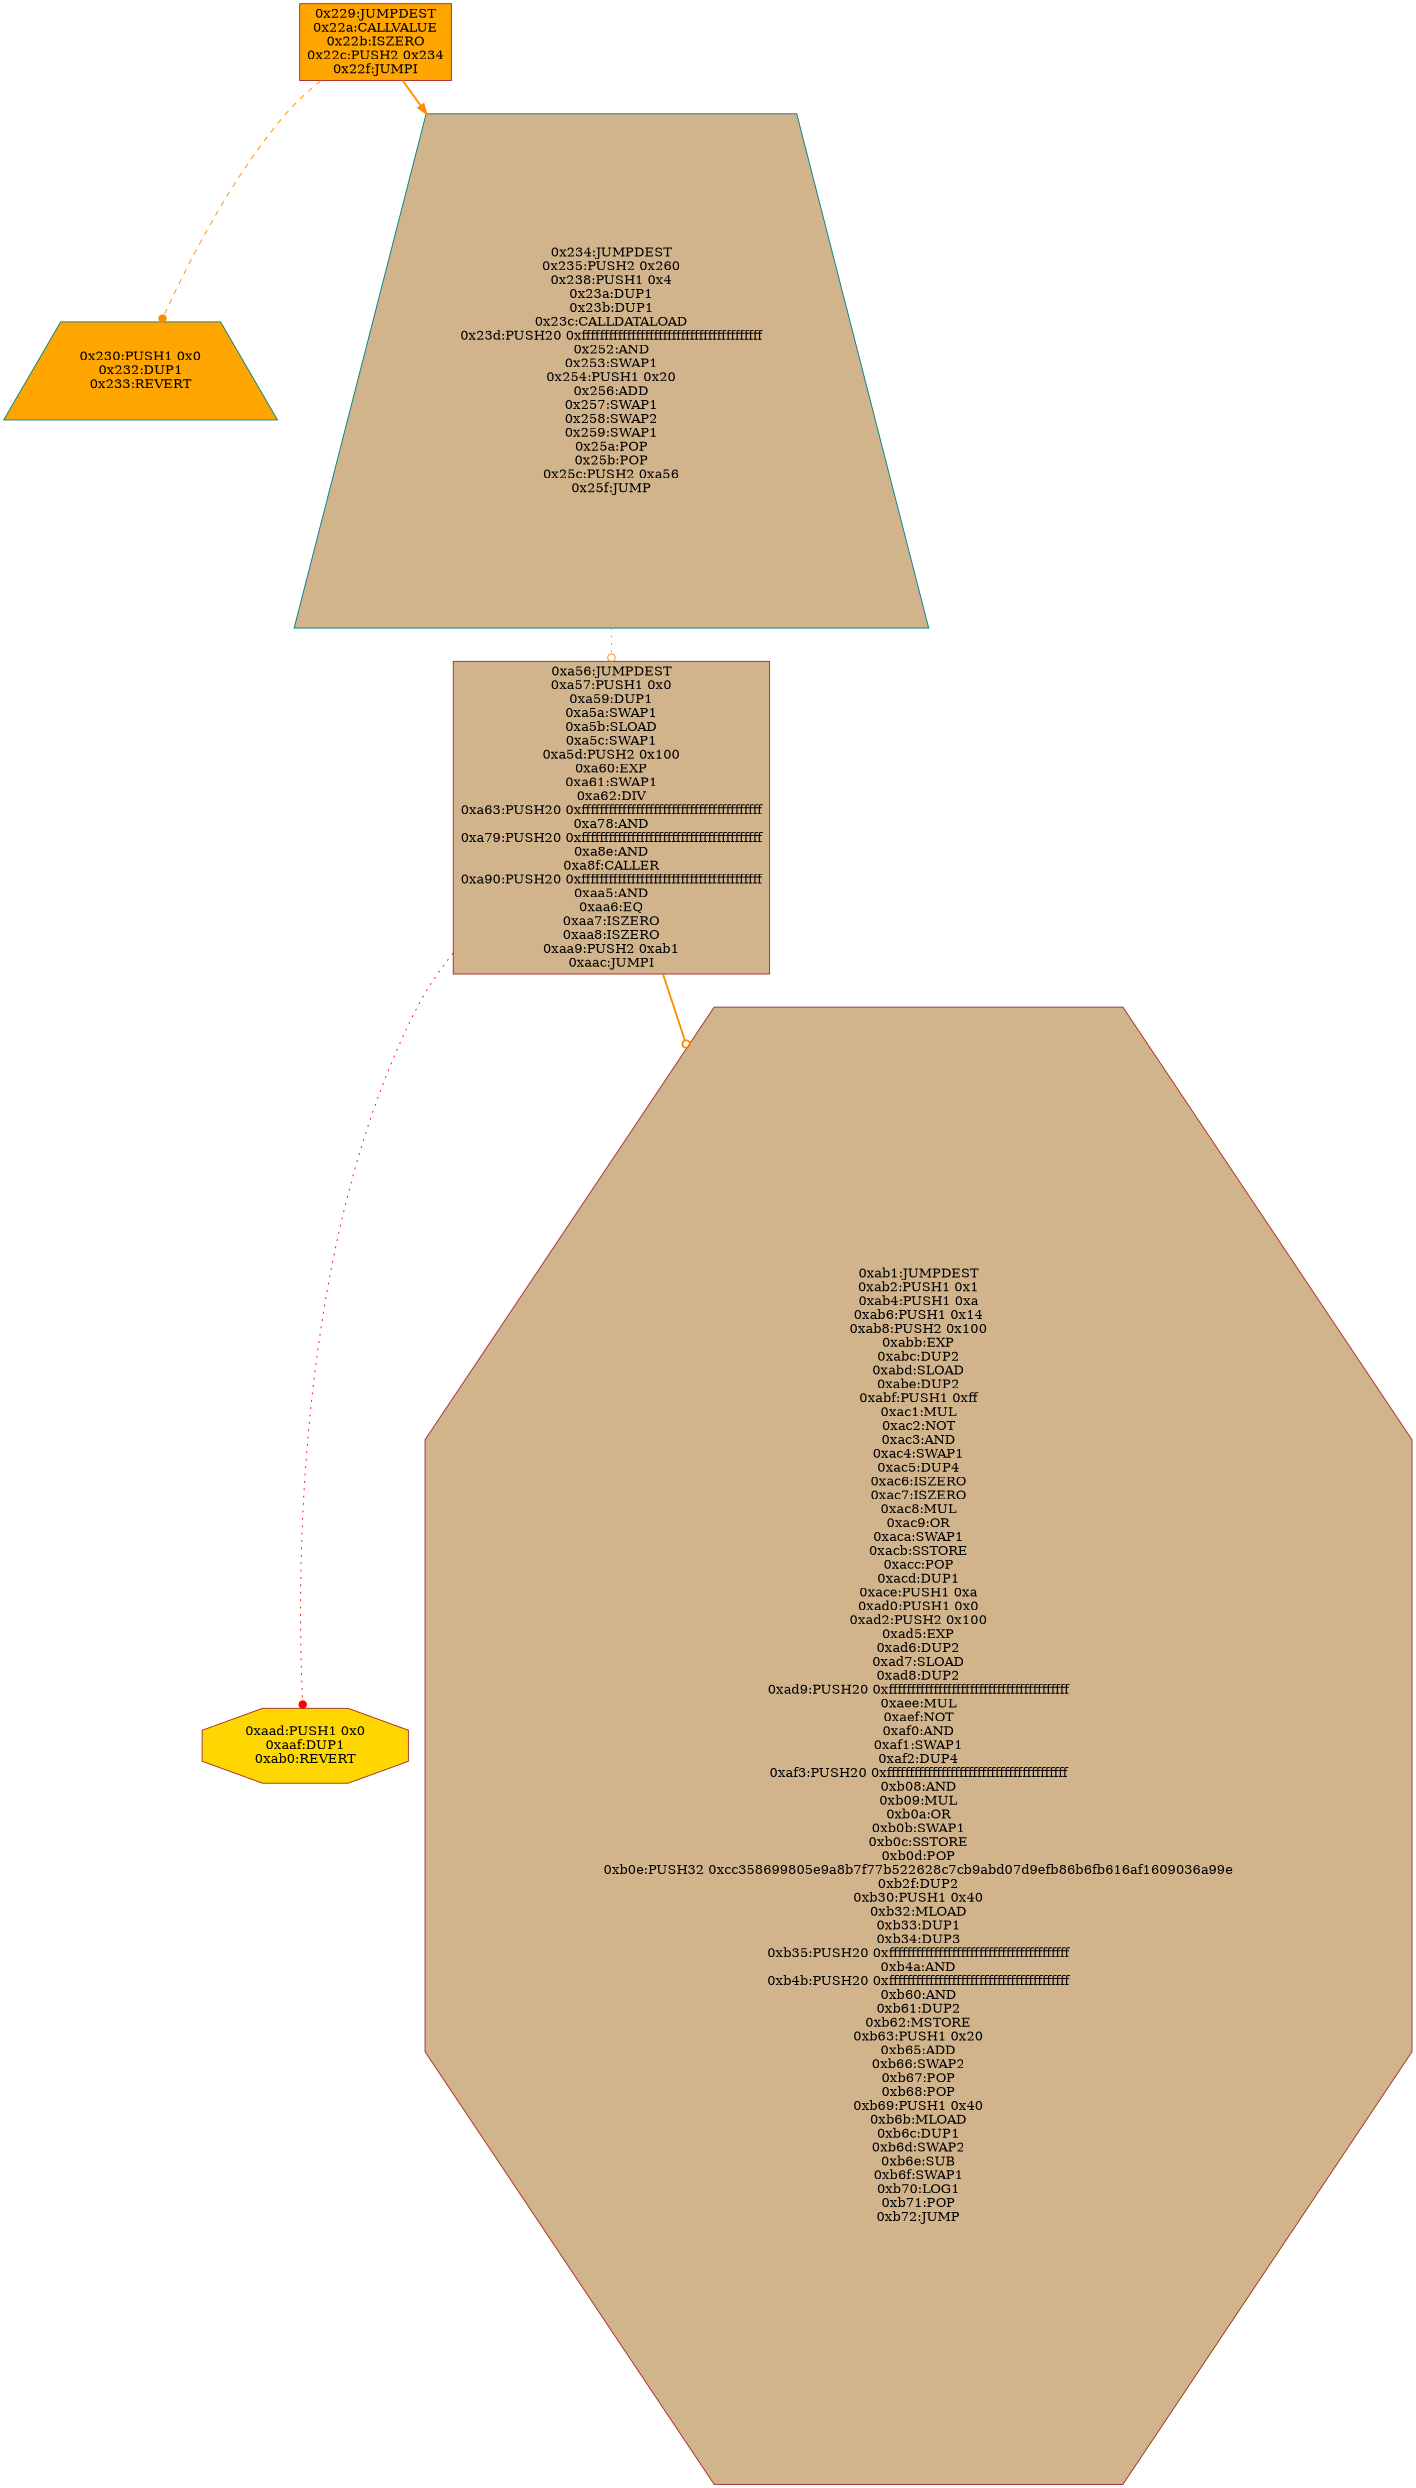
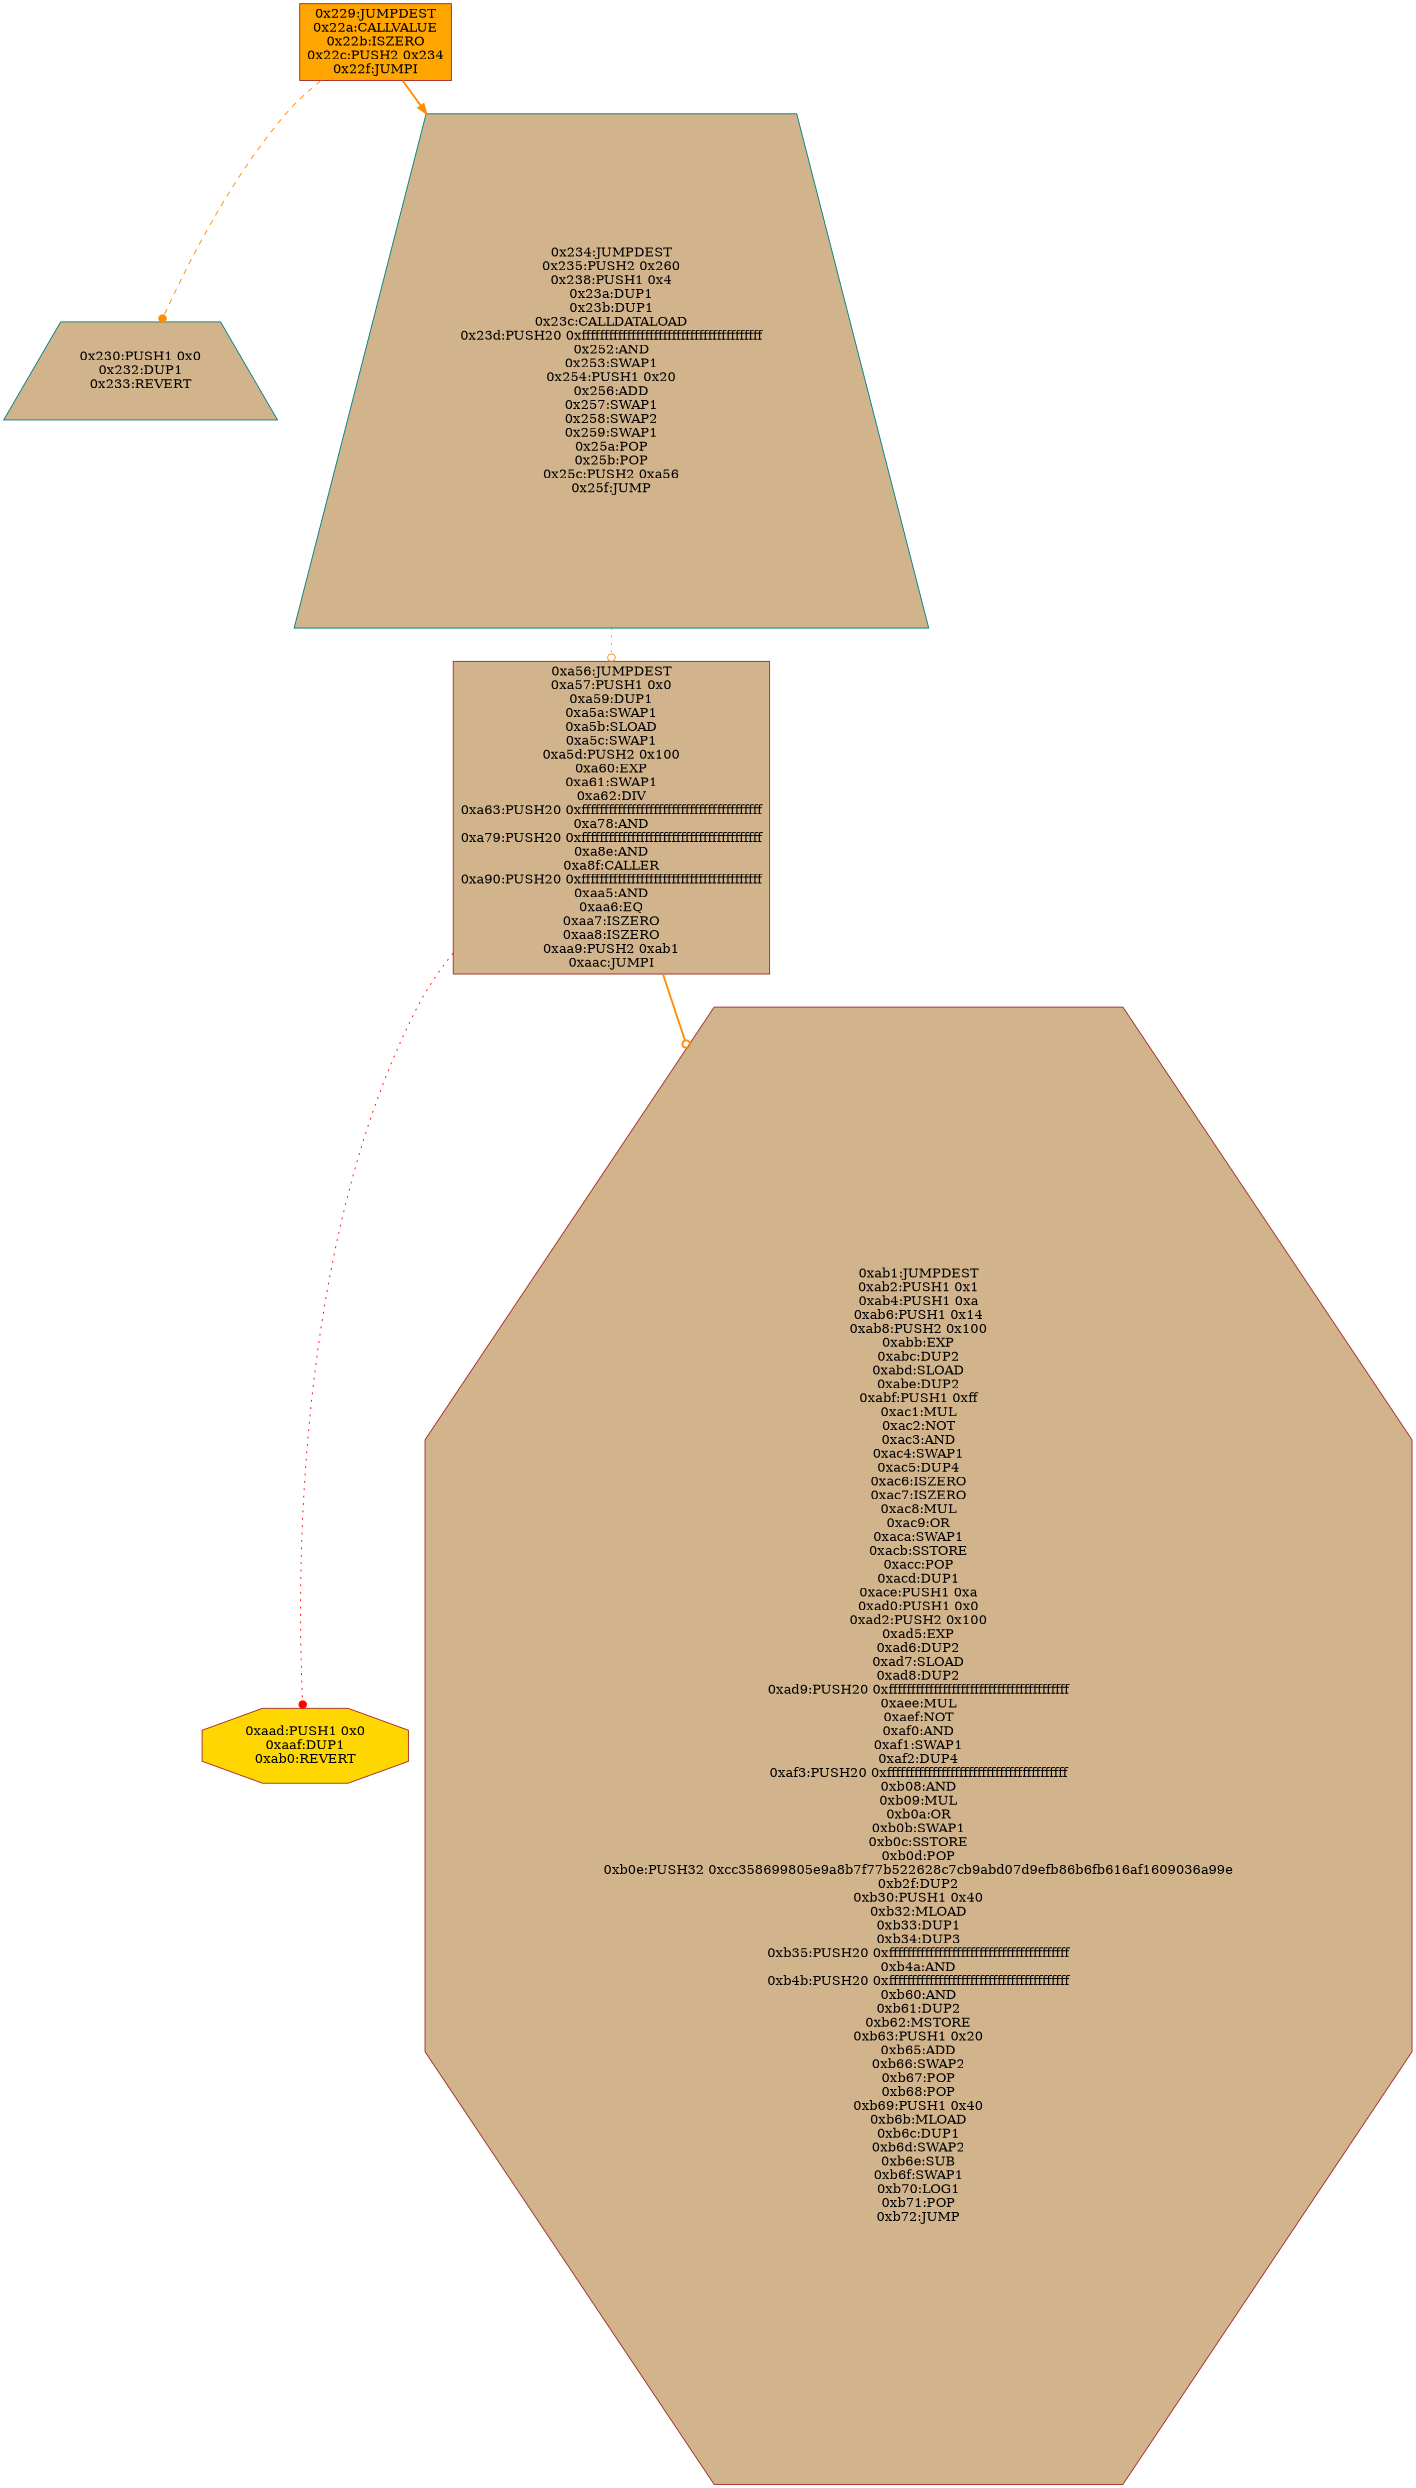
(141, 371) -> (141, 371)
